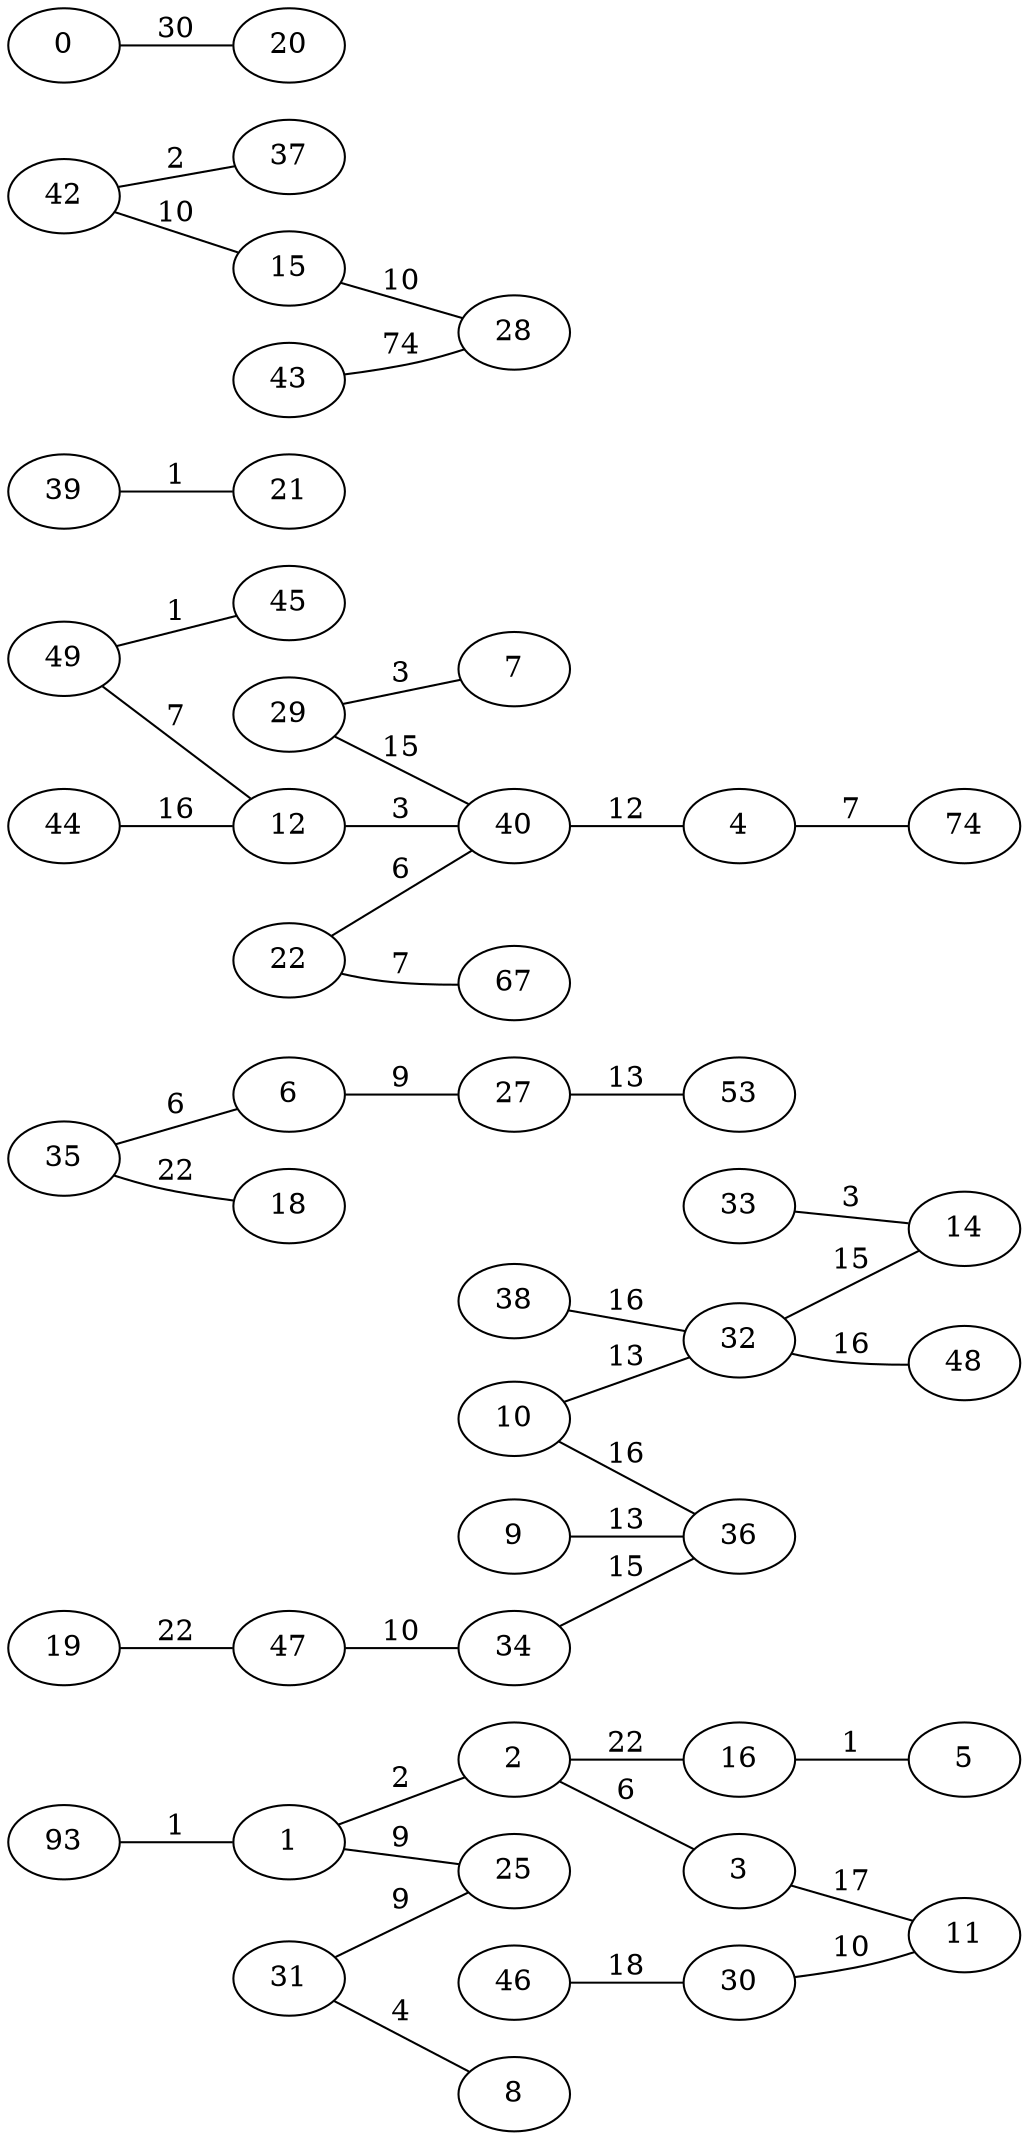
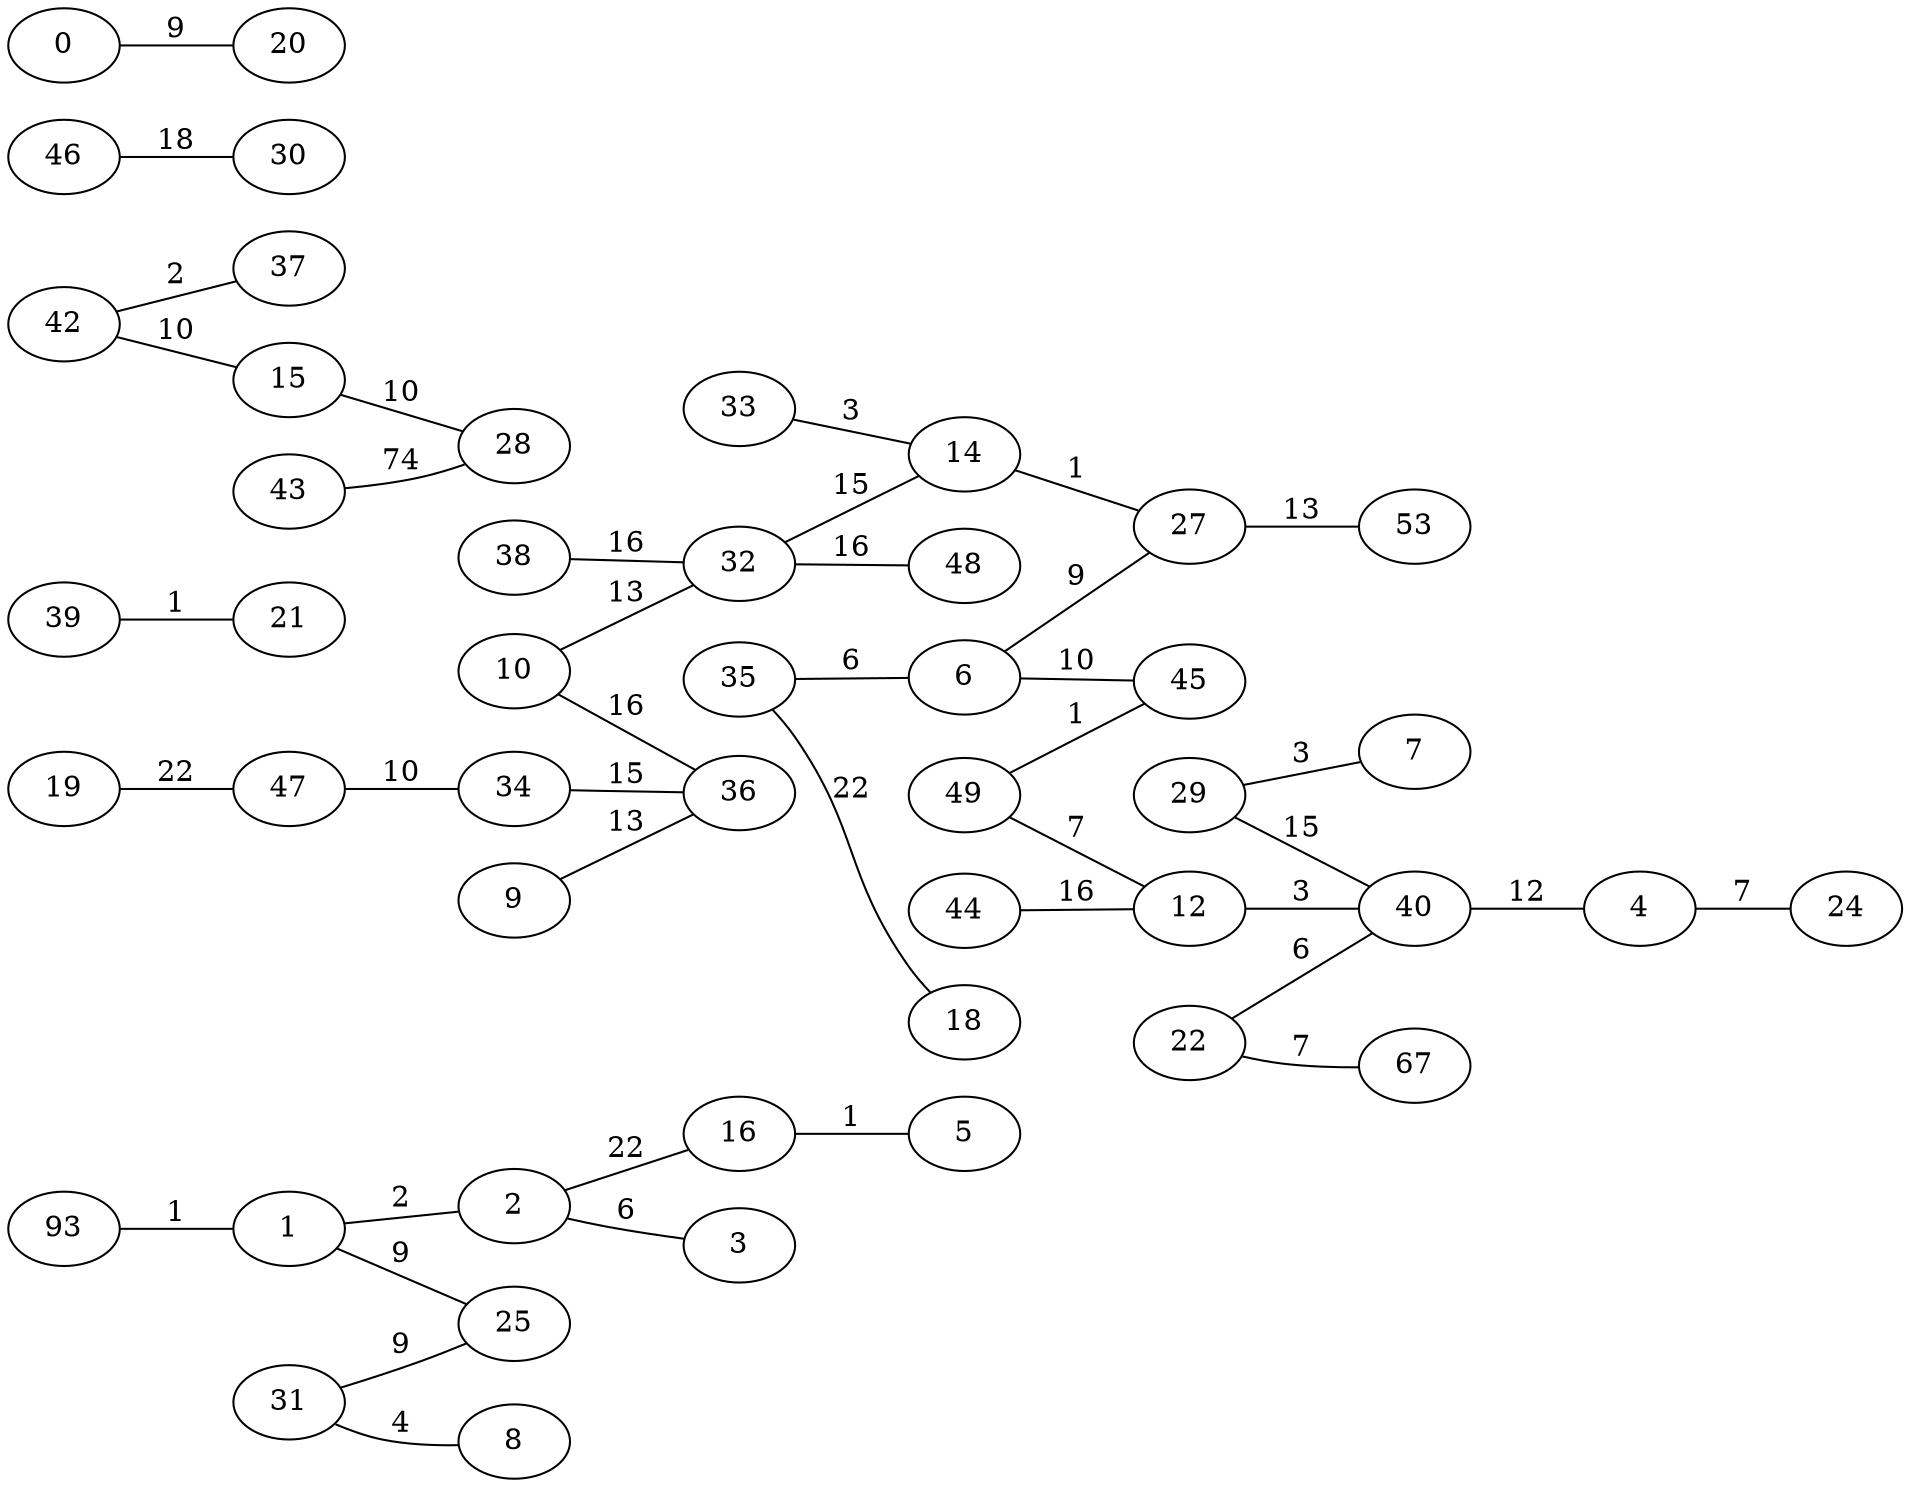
(177, 30) -> (177, 30)
none -> (1077, 490)
none -> (1077, 679)
(964, 826) -> (1846, 909)
(964, 1935) -> none
